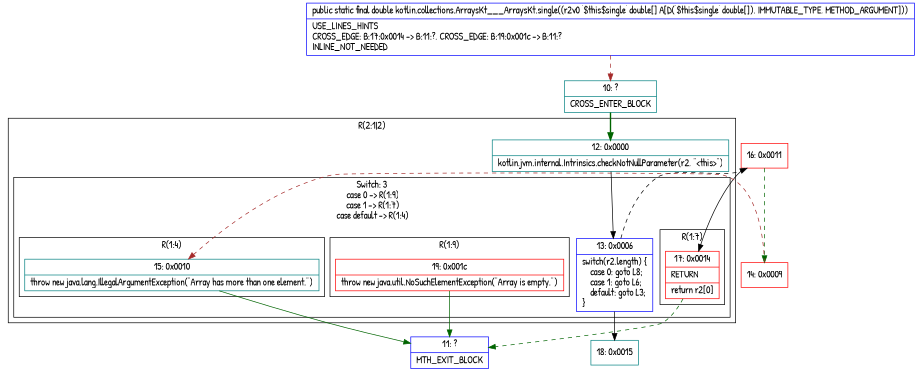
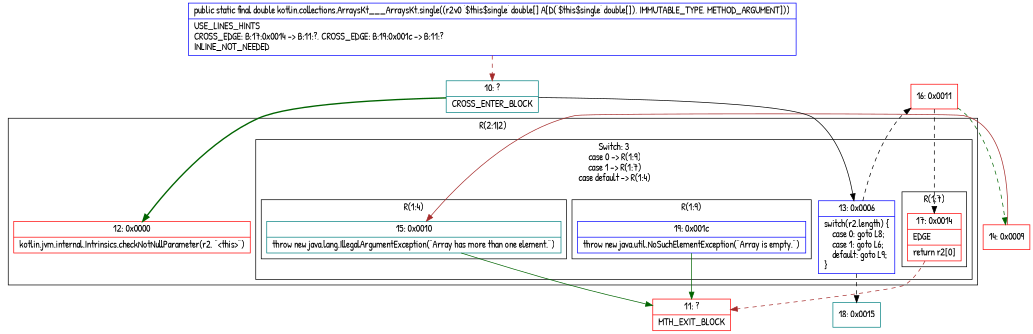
(610, 156) -> (132, 237)
(498, 173) -> (743, 114)
(612, 202) -> (720, 104)
(718, 203) -> (934, 158)
(450, 275) -> (692, 237)
(685, 275) -> (922, 237)
(614, 293) -> (856, 255)
(615, 327) -> (857, 290)
(595, 334) -> (837, 296)
(450, 353) -> (692, 315)
